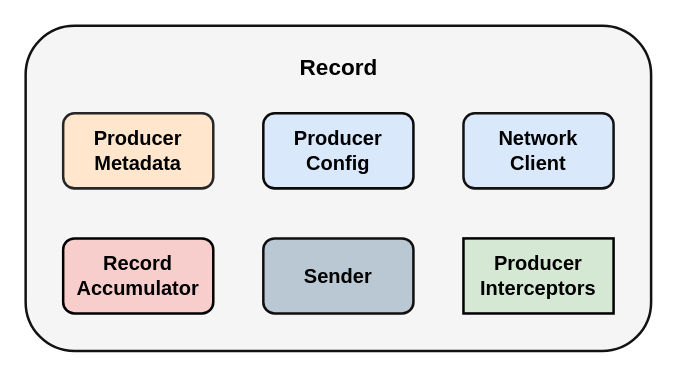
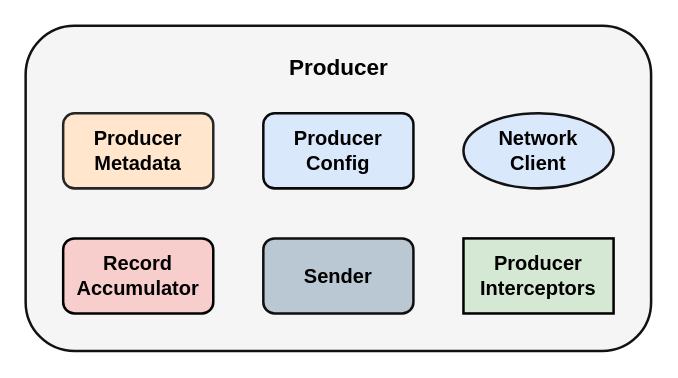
(339, 68) -> (339, 68)
(538, 151) -> (538, 151)
